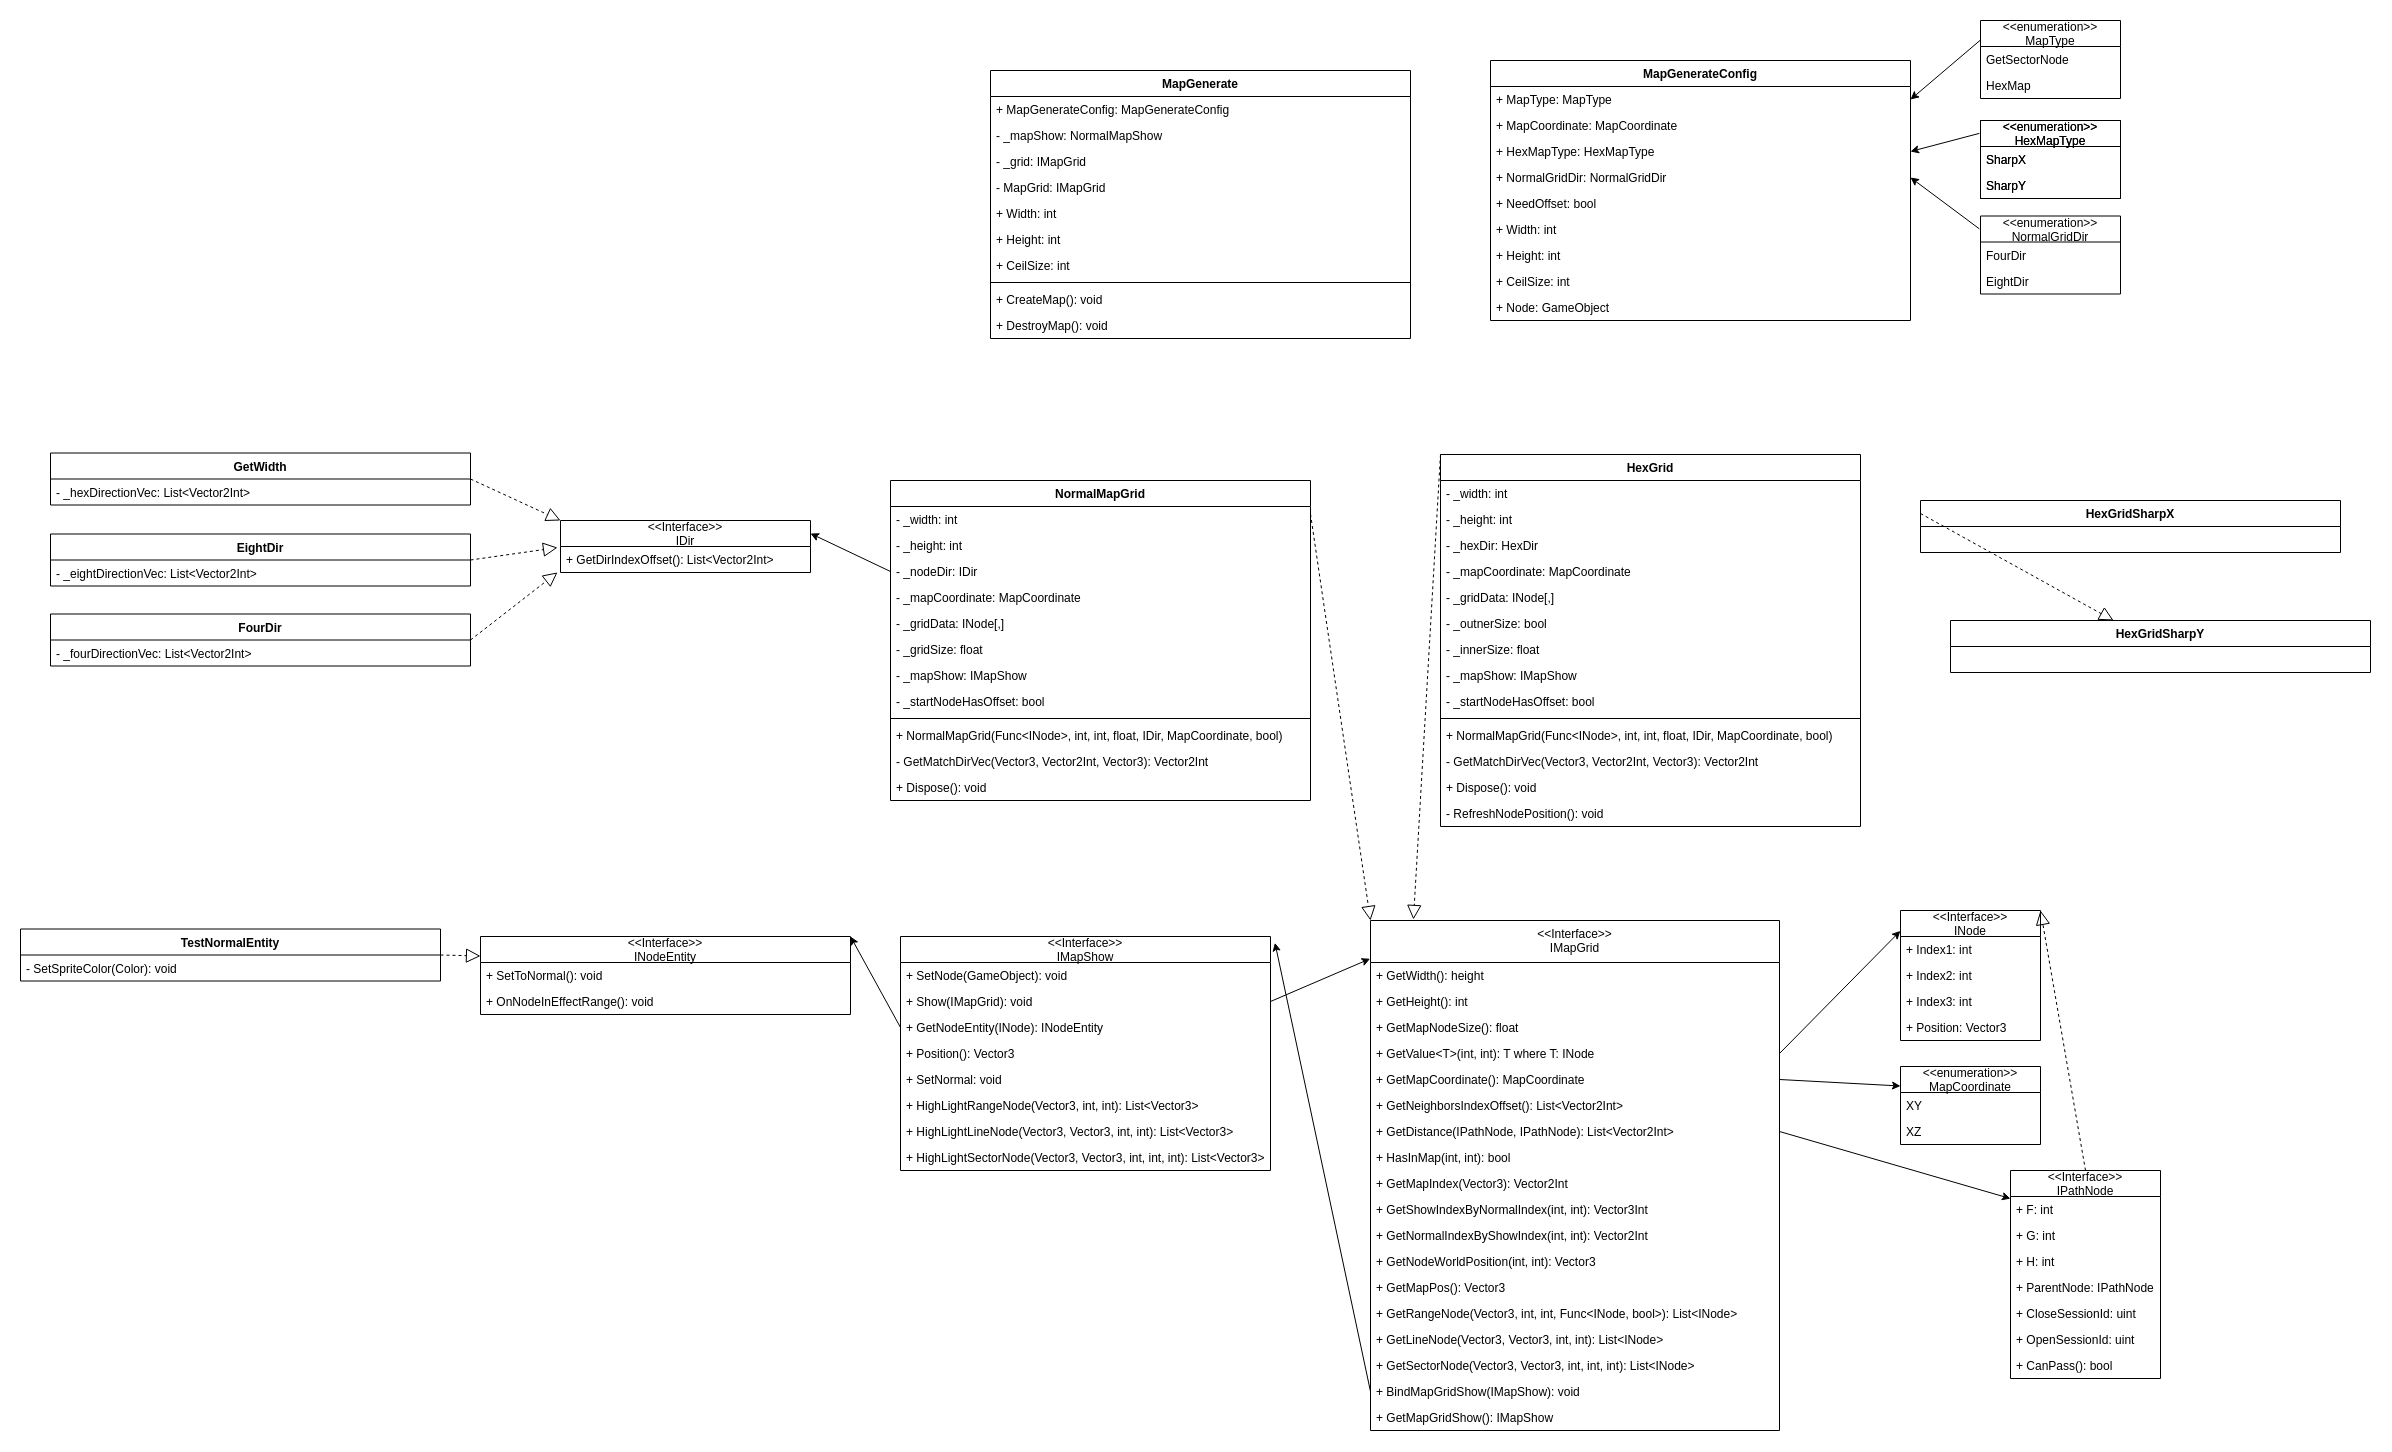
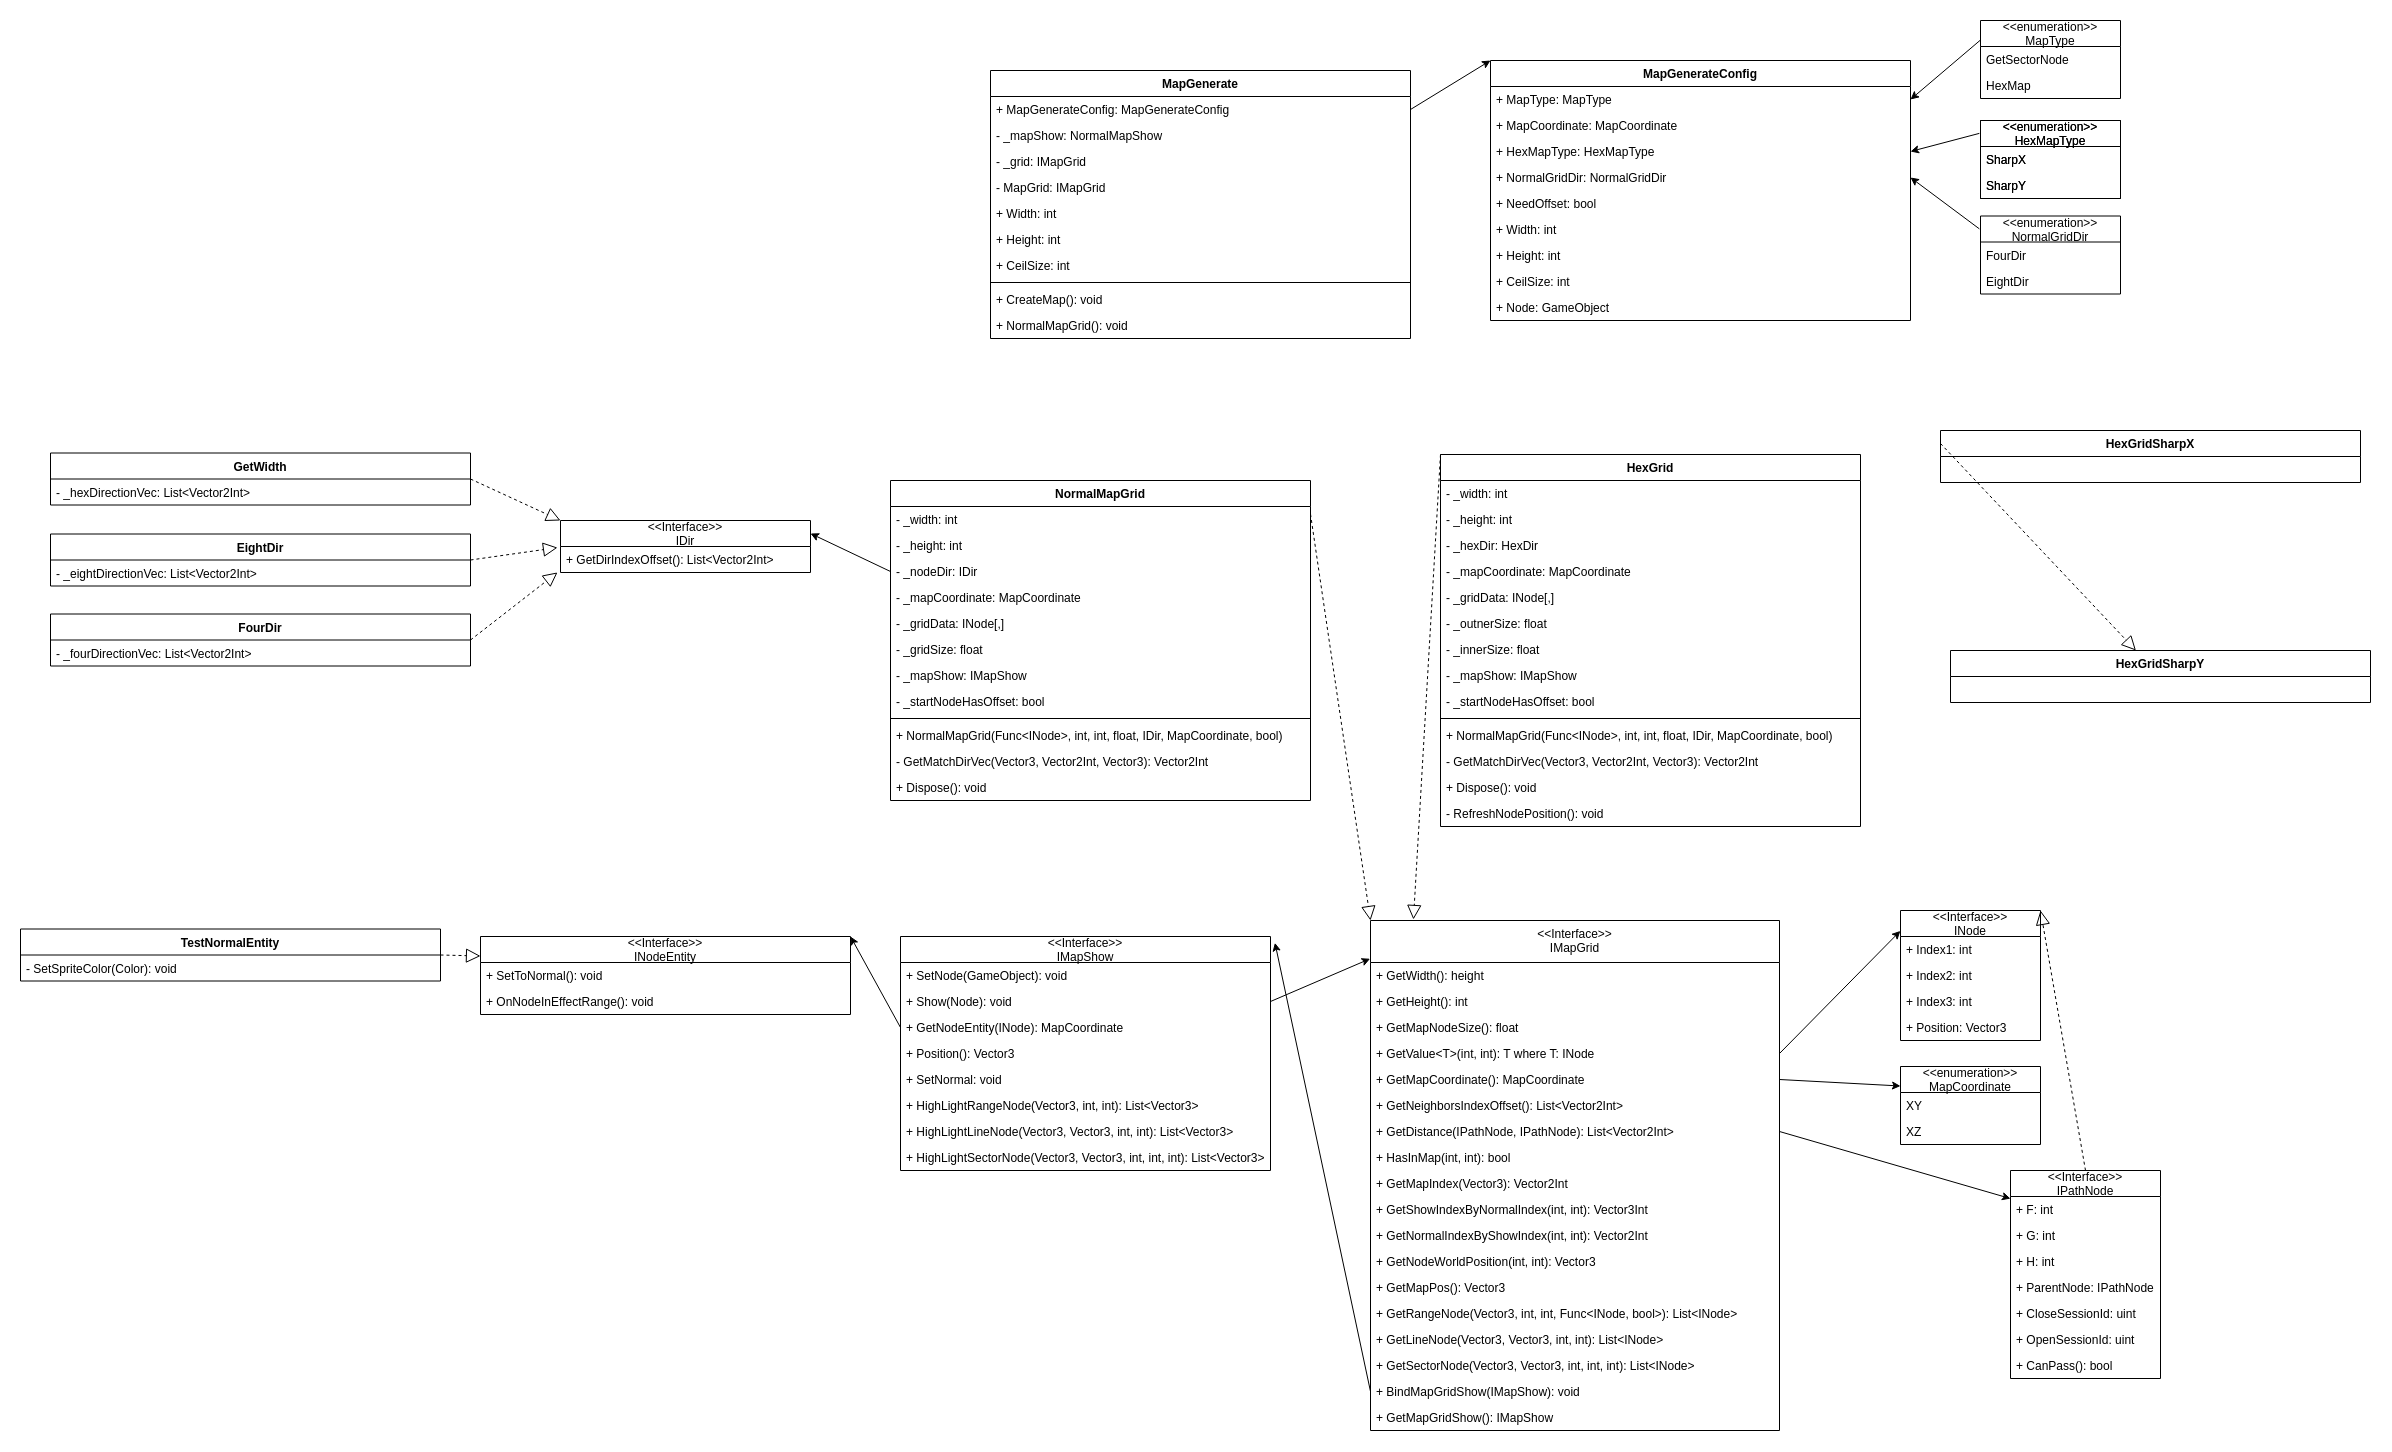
none -> (1448, 86)
(1059, 326) -> (1065, 326)
(2131, 527) -> (2151, 457)
(1502, 624) -> (1505, 624)
(2161, 647) -> (2161, 677)
(972, 1002) -> (960, 1002)
(1016, 1028) -> (1023, 1028)
